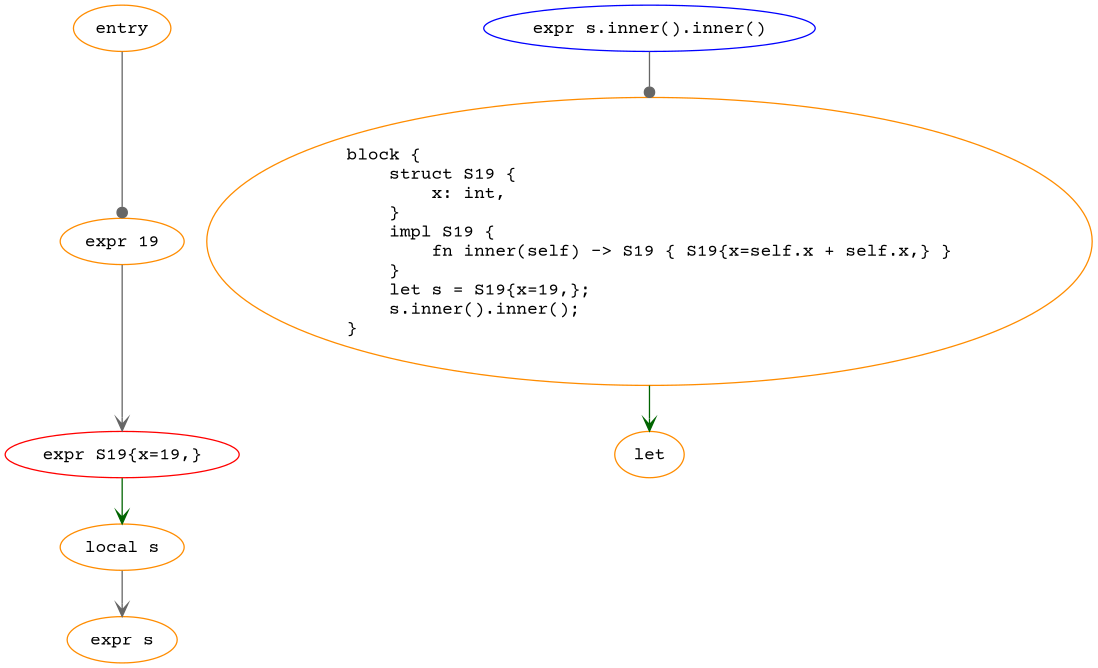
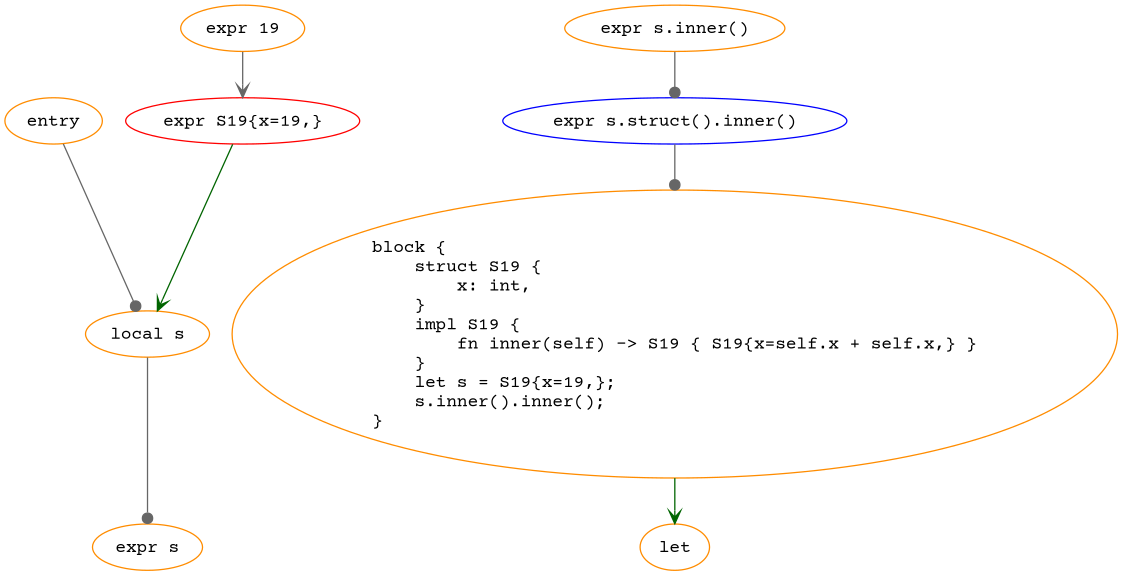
(649, 28) -> (675, 121)
none -> (675, 28)
(122, 129) -> (98, 223)
(122, 587) -> (148, 435)
